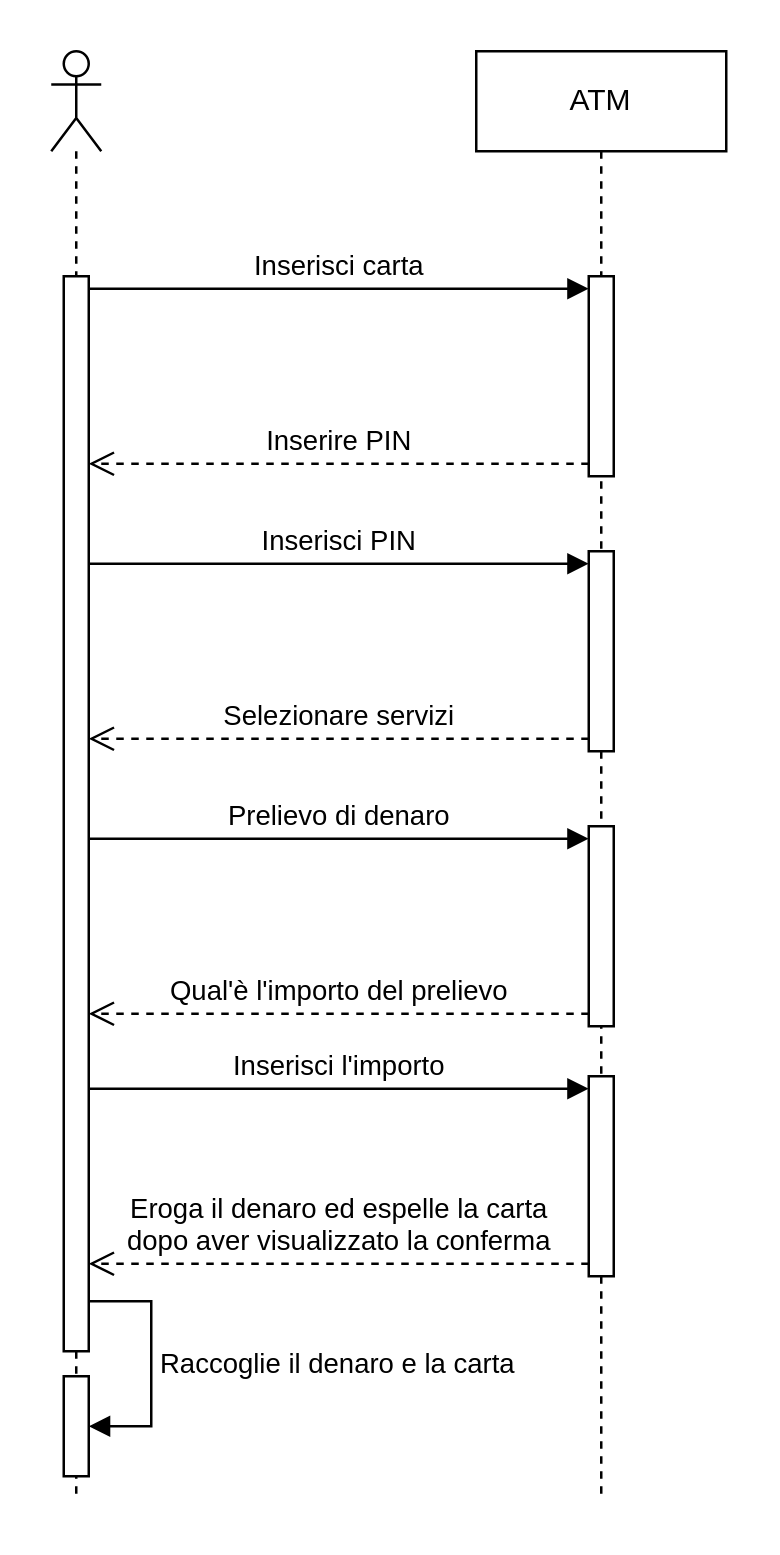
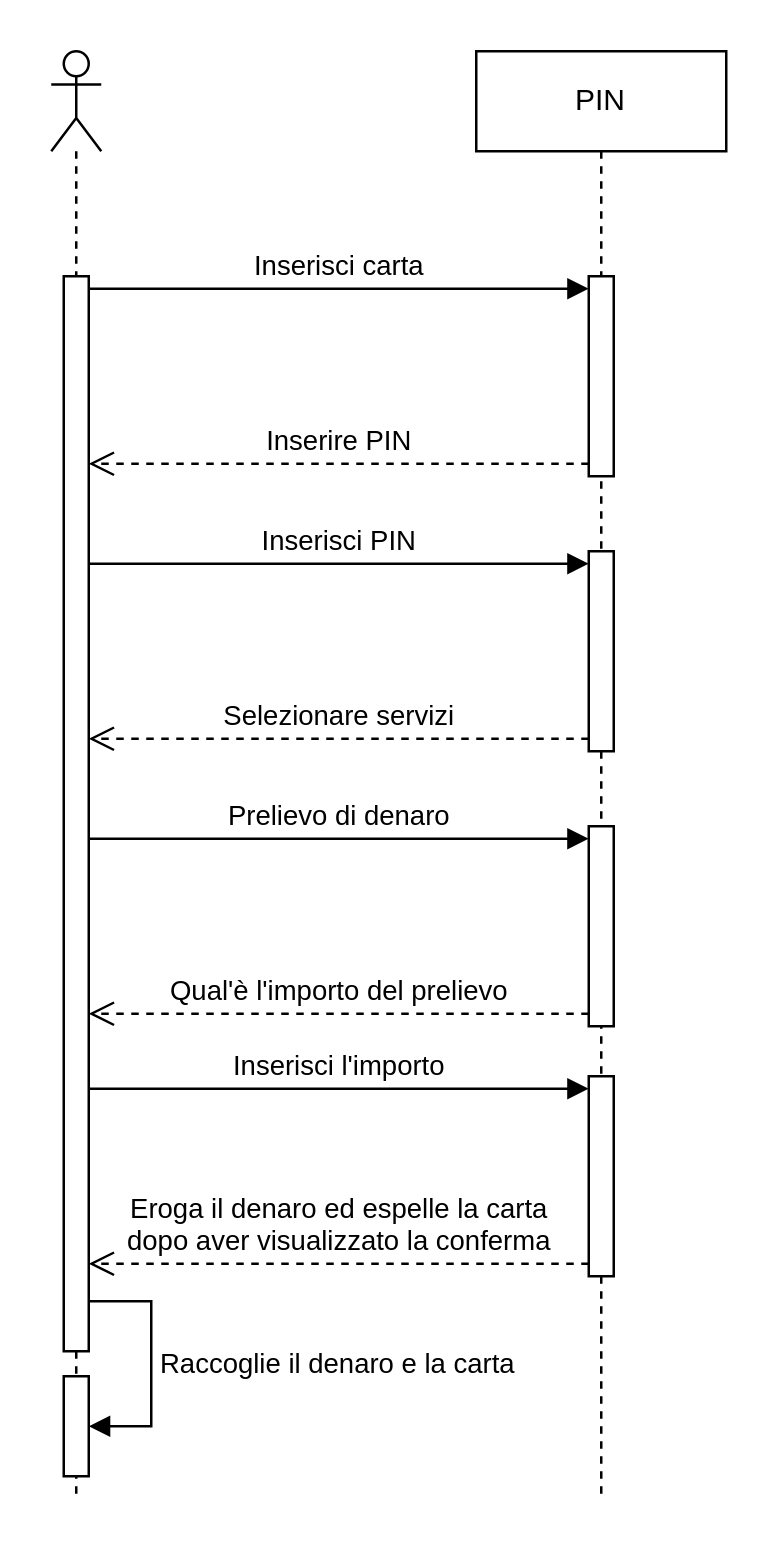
(601, 101) -> (601, 101)
